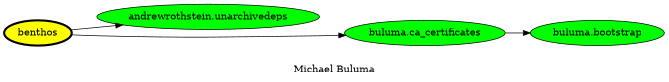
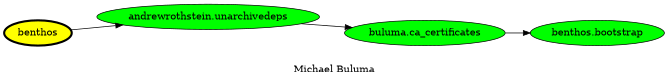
(597, 33) -> (597, 33)
(205, 37) -> (323, 25)
